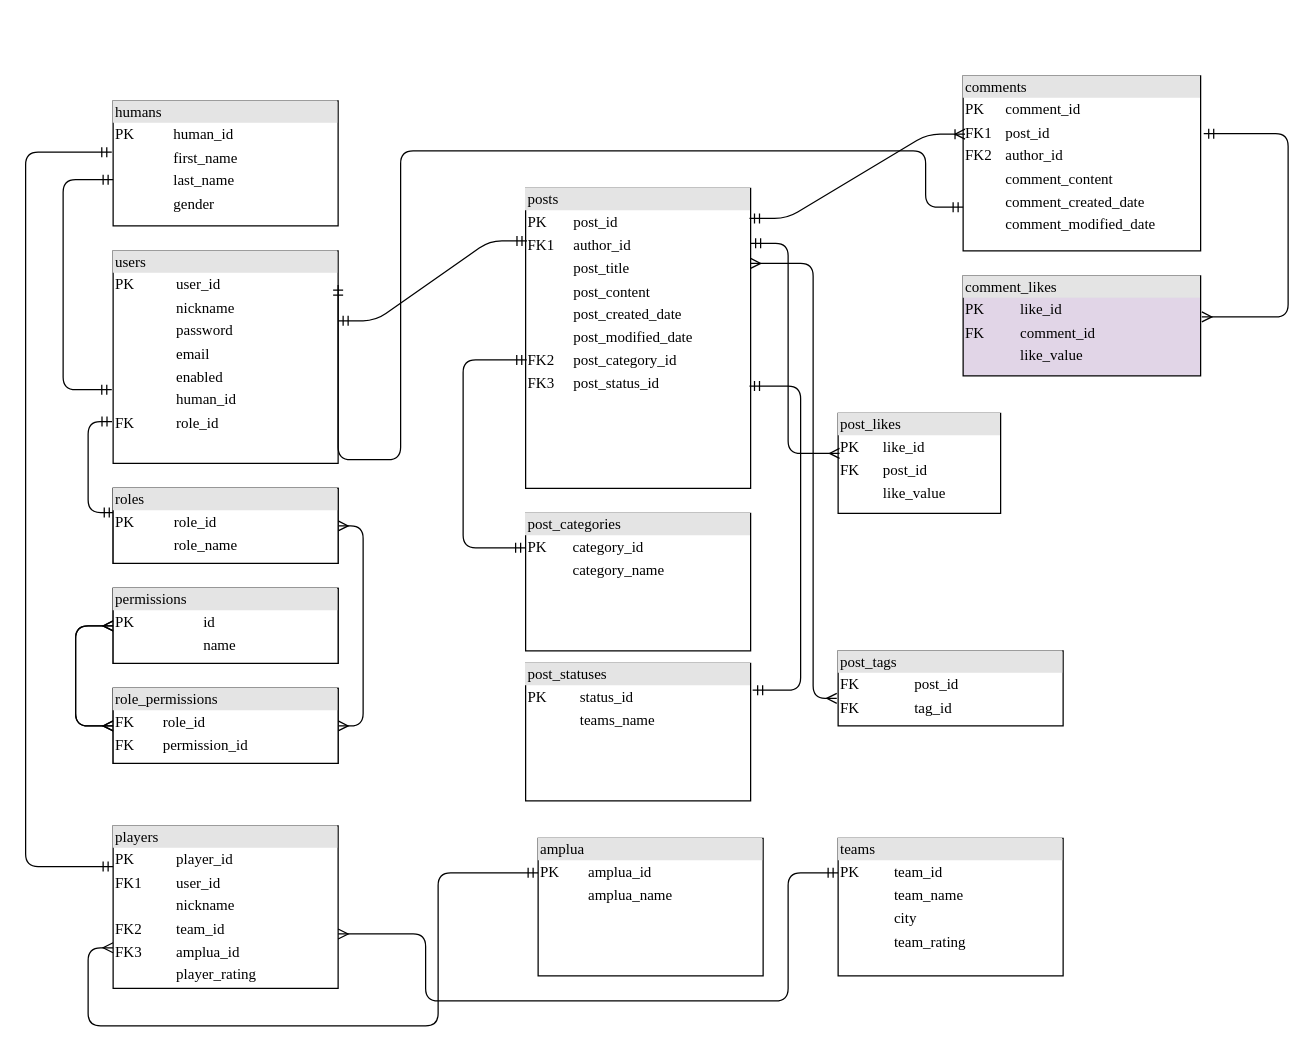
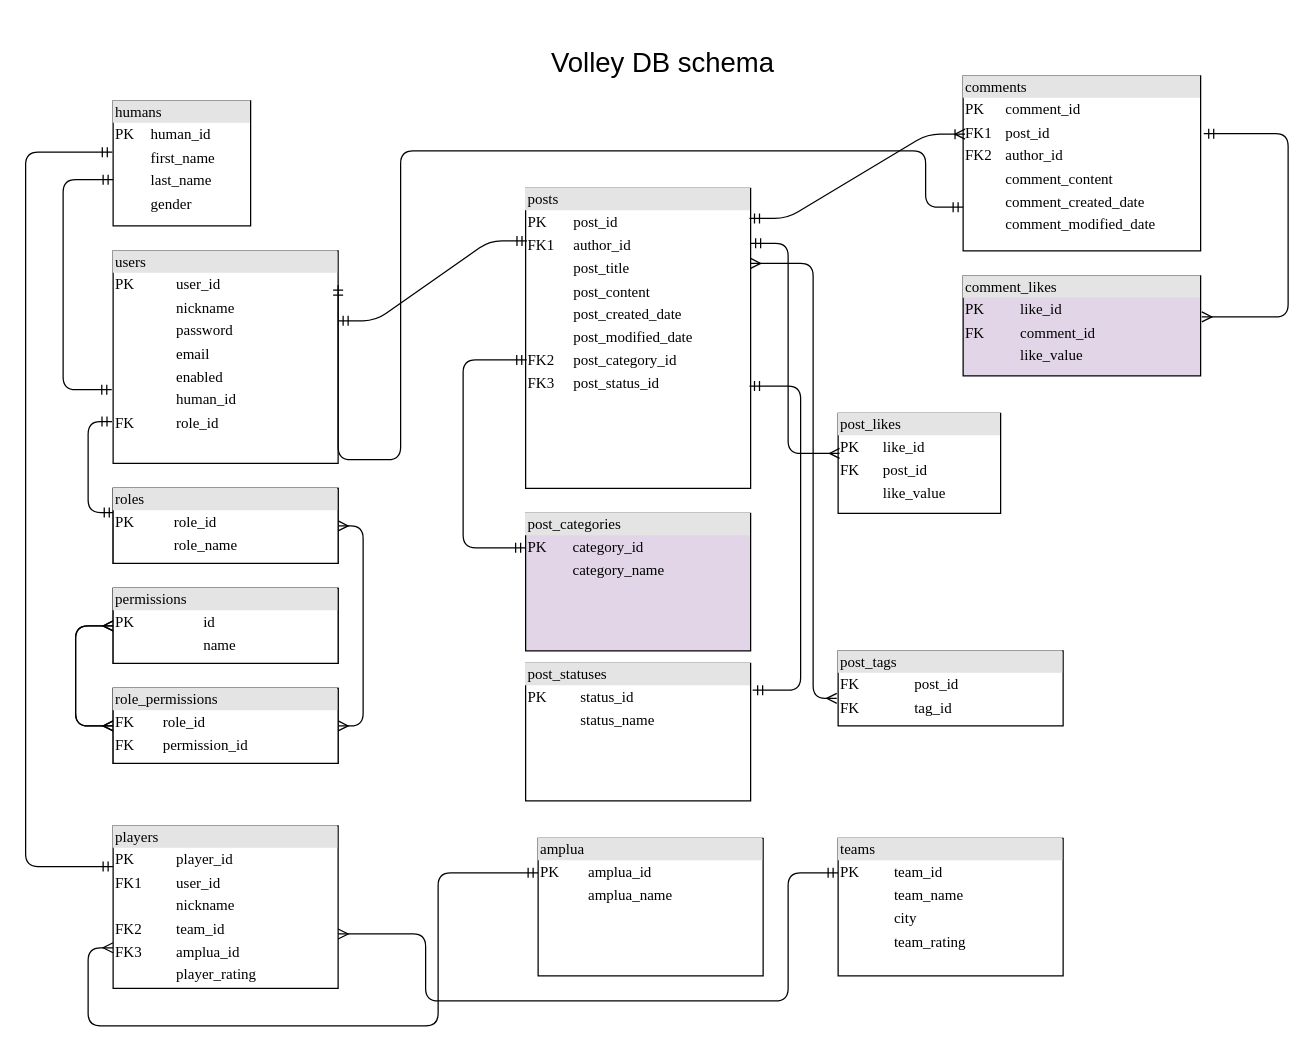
none -> (663, 63)
(226, 163) -> (182, 163)
(638, 582) -> (638, 582)
(580, 690) -> (580, 690)
